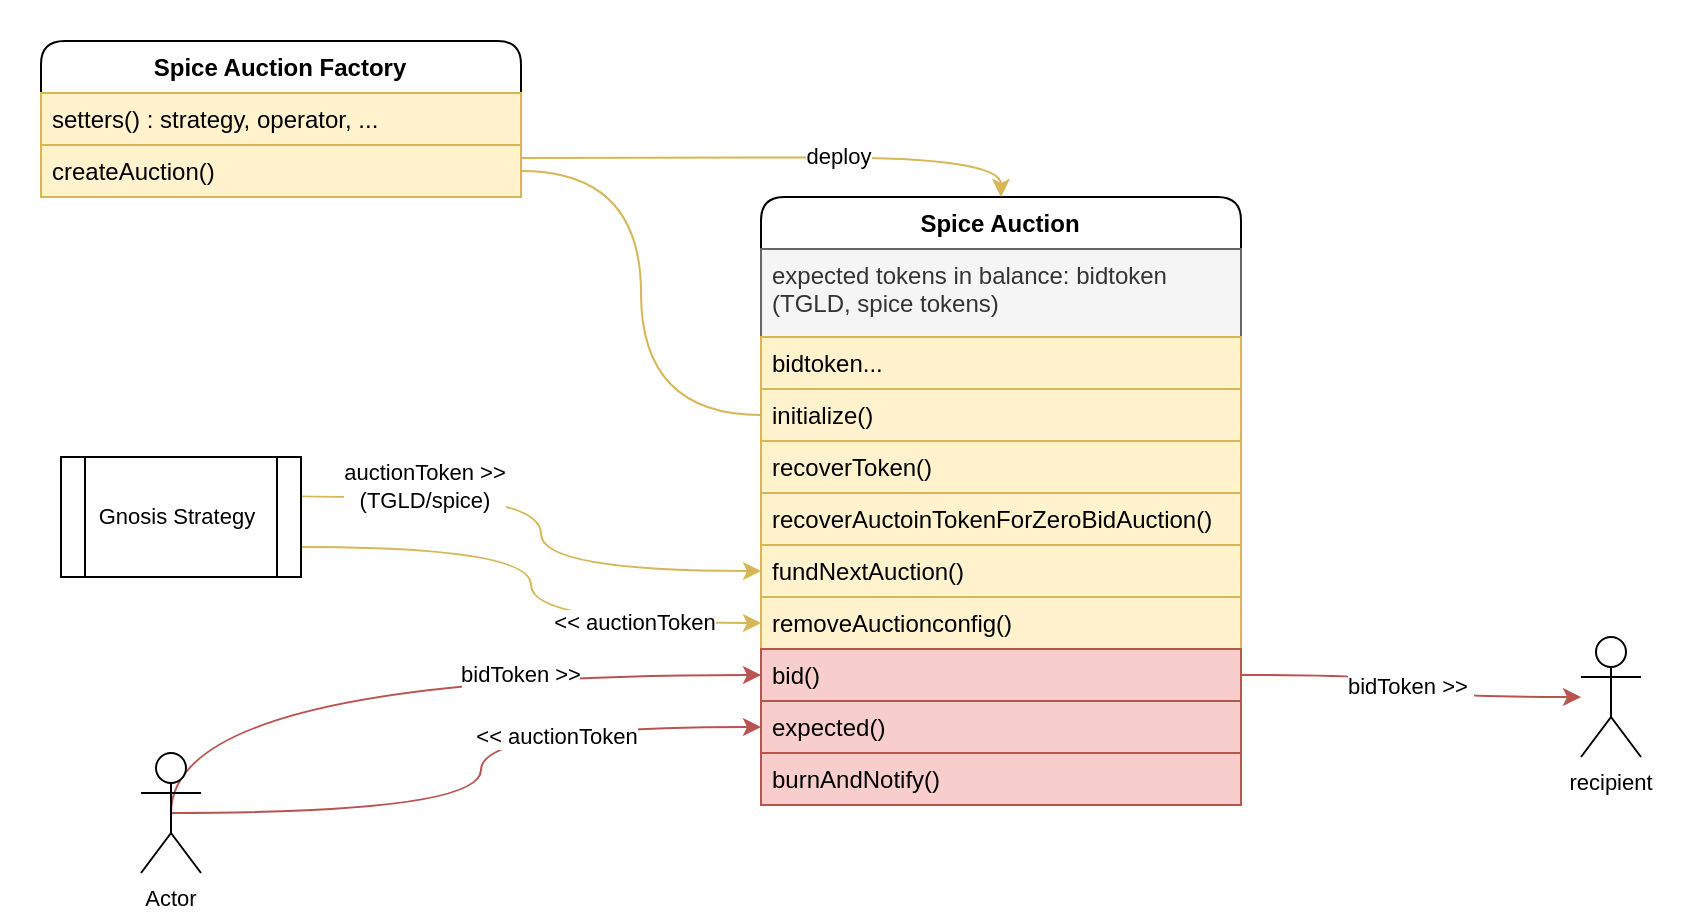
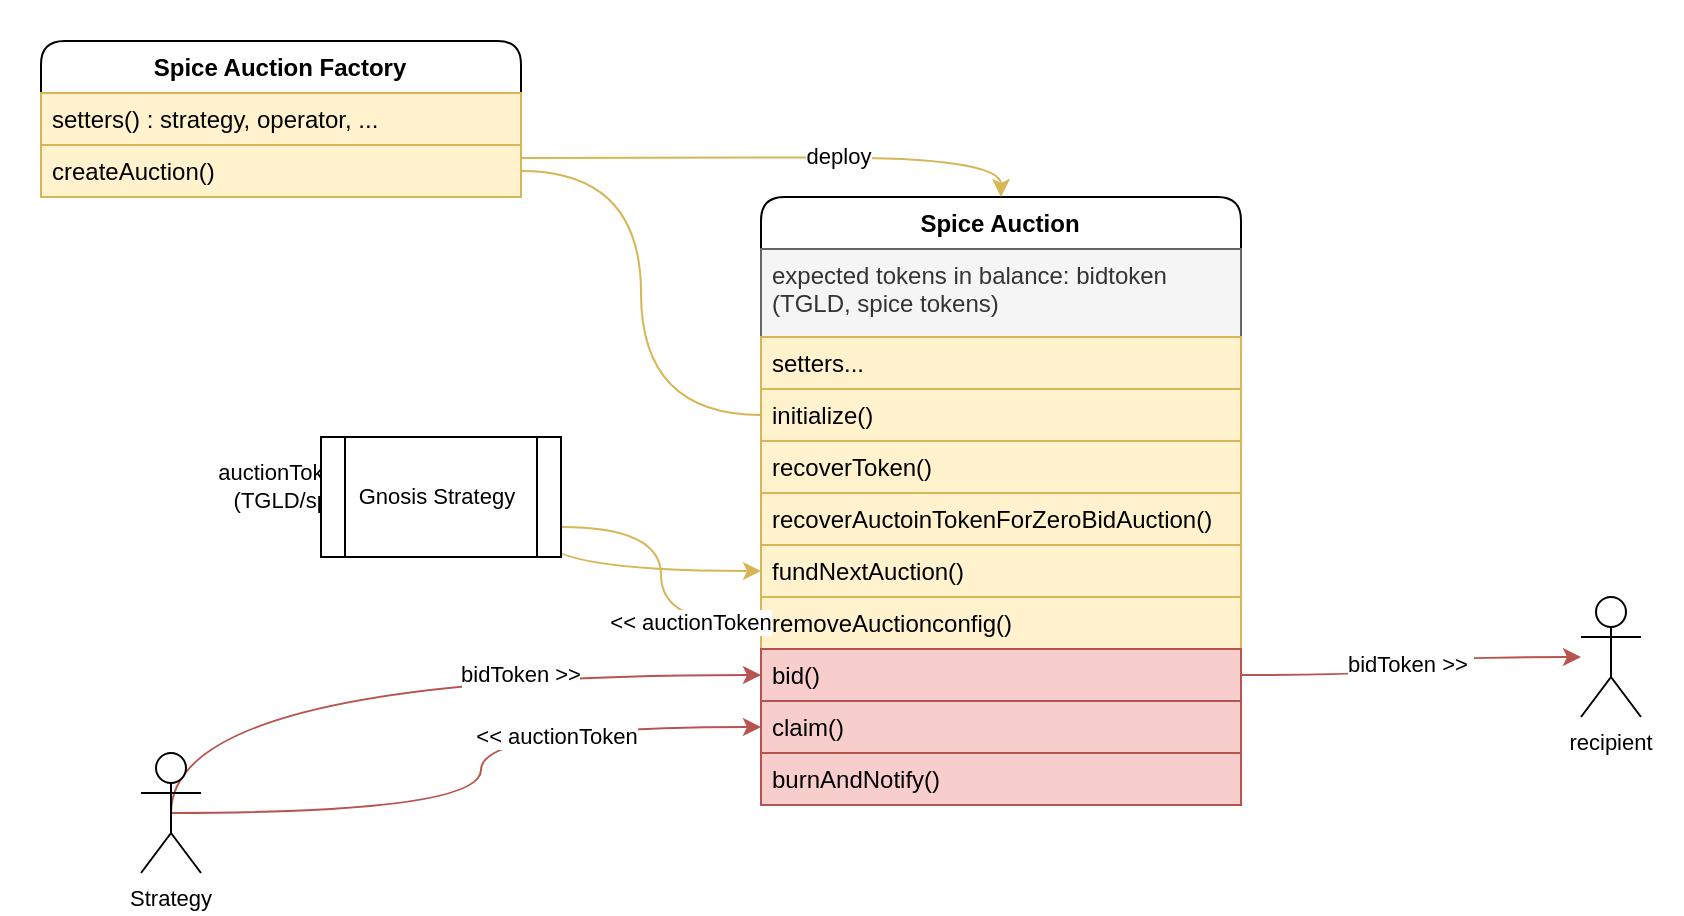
(834, 365) -> (831, 365)
(181, 517) -> (441, 497)
(1611, 697) -> (1611, 657)
(840, 729) -> (814, 729)
(172, 900) -> (172, 900)
